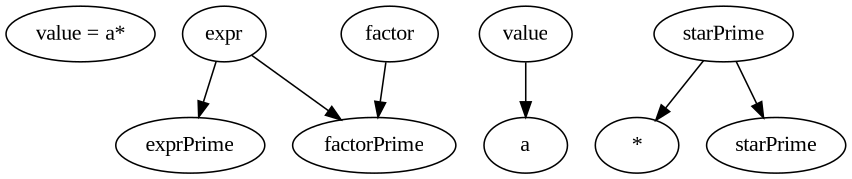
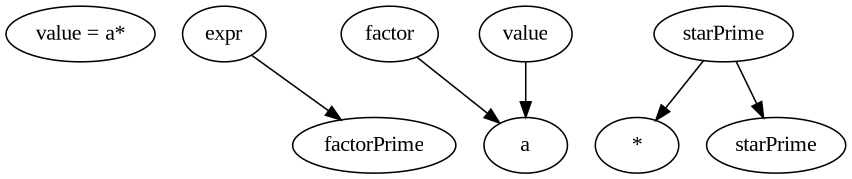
(383, 82) -> (452, 85)
(190, 145) -> none
